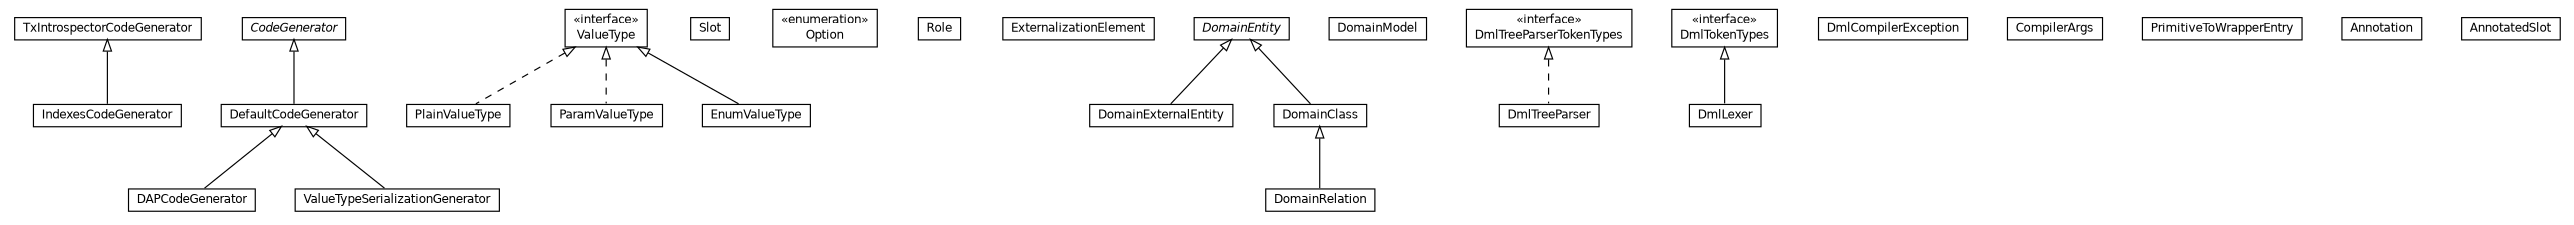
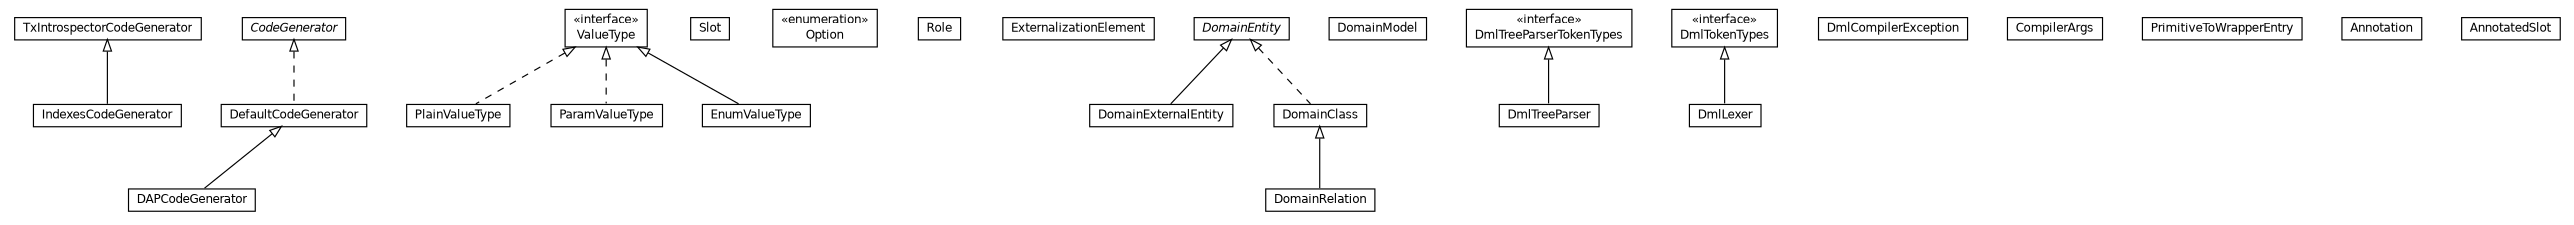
(1284, 76) -> (1284, 76)
(294, 78) -> (294, 78)
(1549, 81) -> (1549, 81)
(397, 200) -> none
